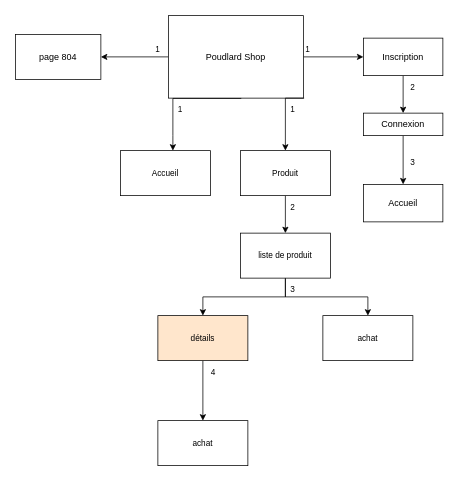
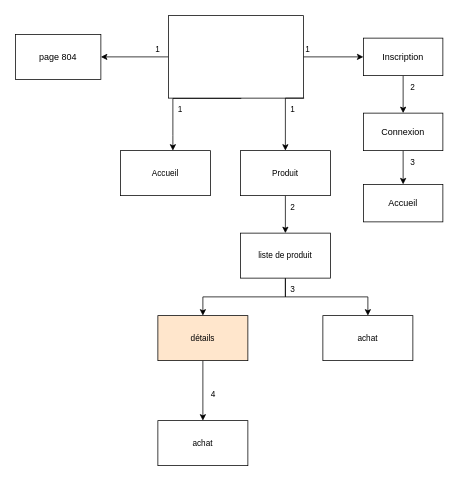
(236, 57) -> none
(403, 124) -> (403, 132)
(213, 372) -> (213, 394)
